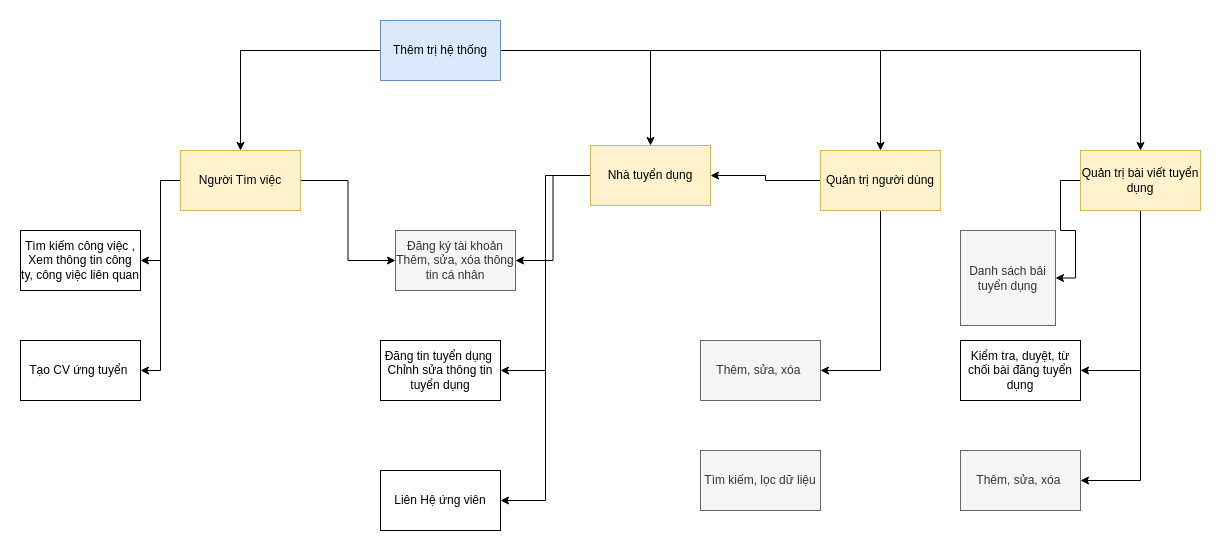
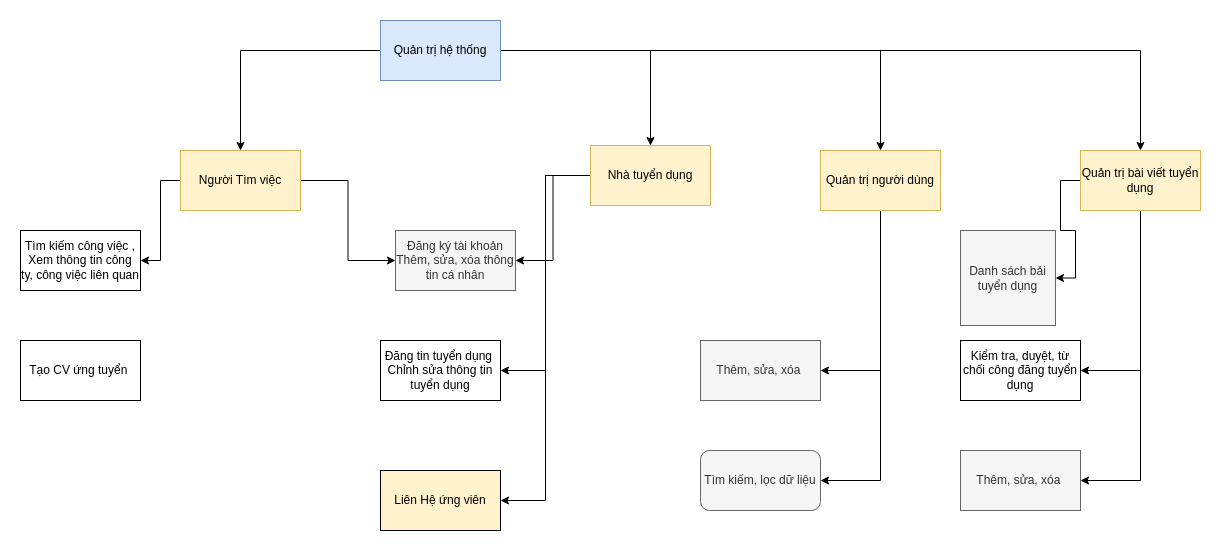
(441, 51) -> (441, 51)
(767, 181) -> (881, 453)
(161, 323) -> none
(1021, 371) -> (1021, 371)
(761, 481) -> (761, 481)
(441, 501) -> (441, 501)
